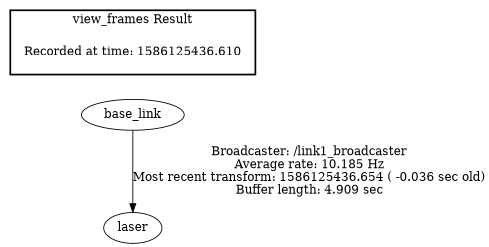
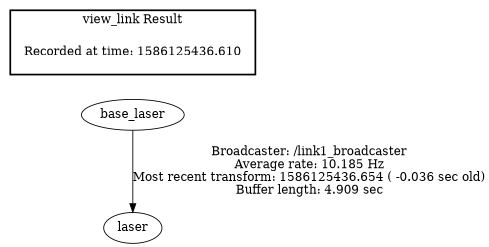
(133, 20) -> (133, 20)
(133, 115) -> (133, 115)
